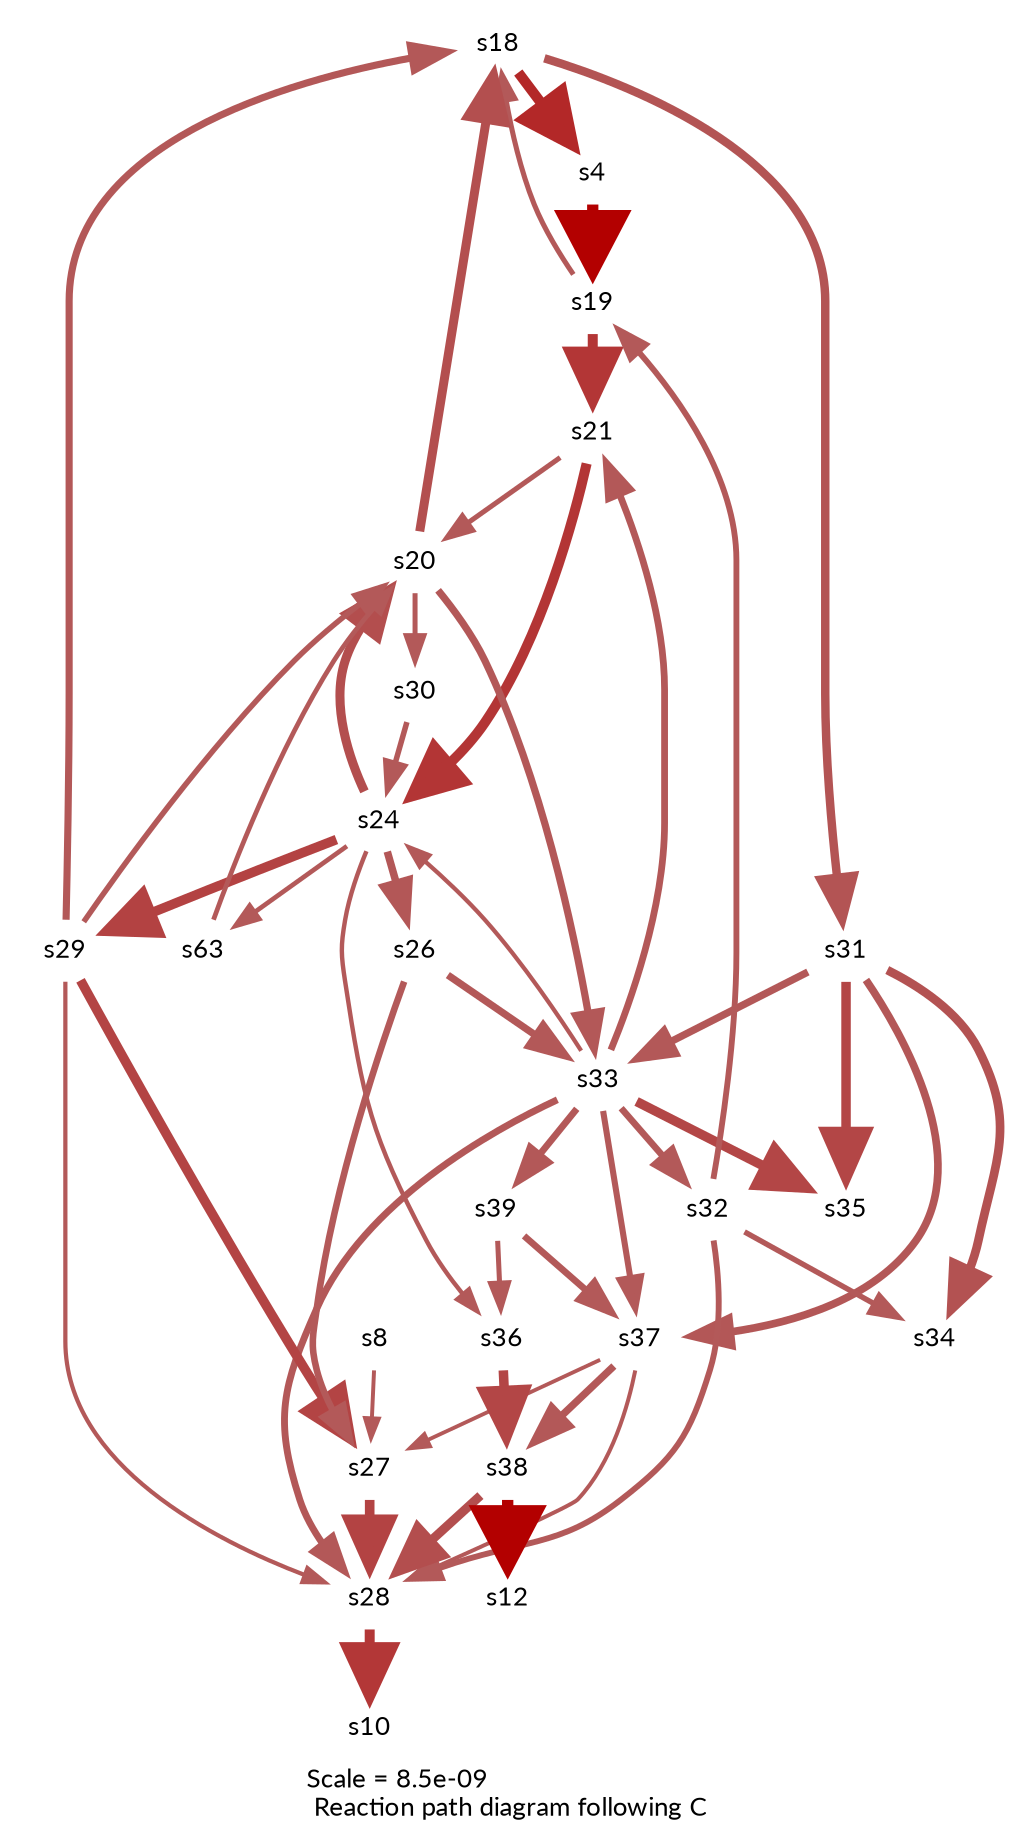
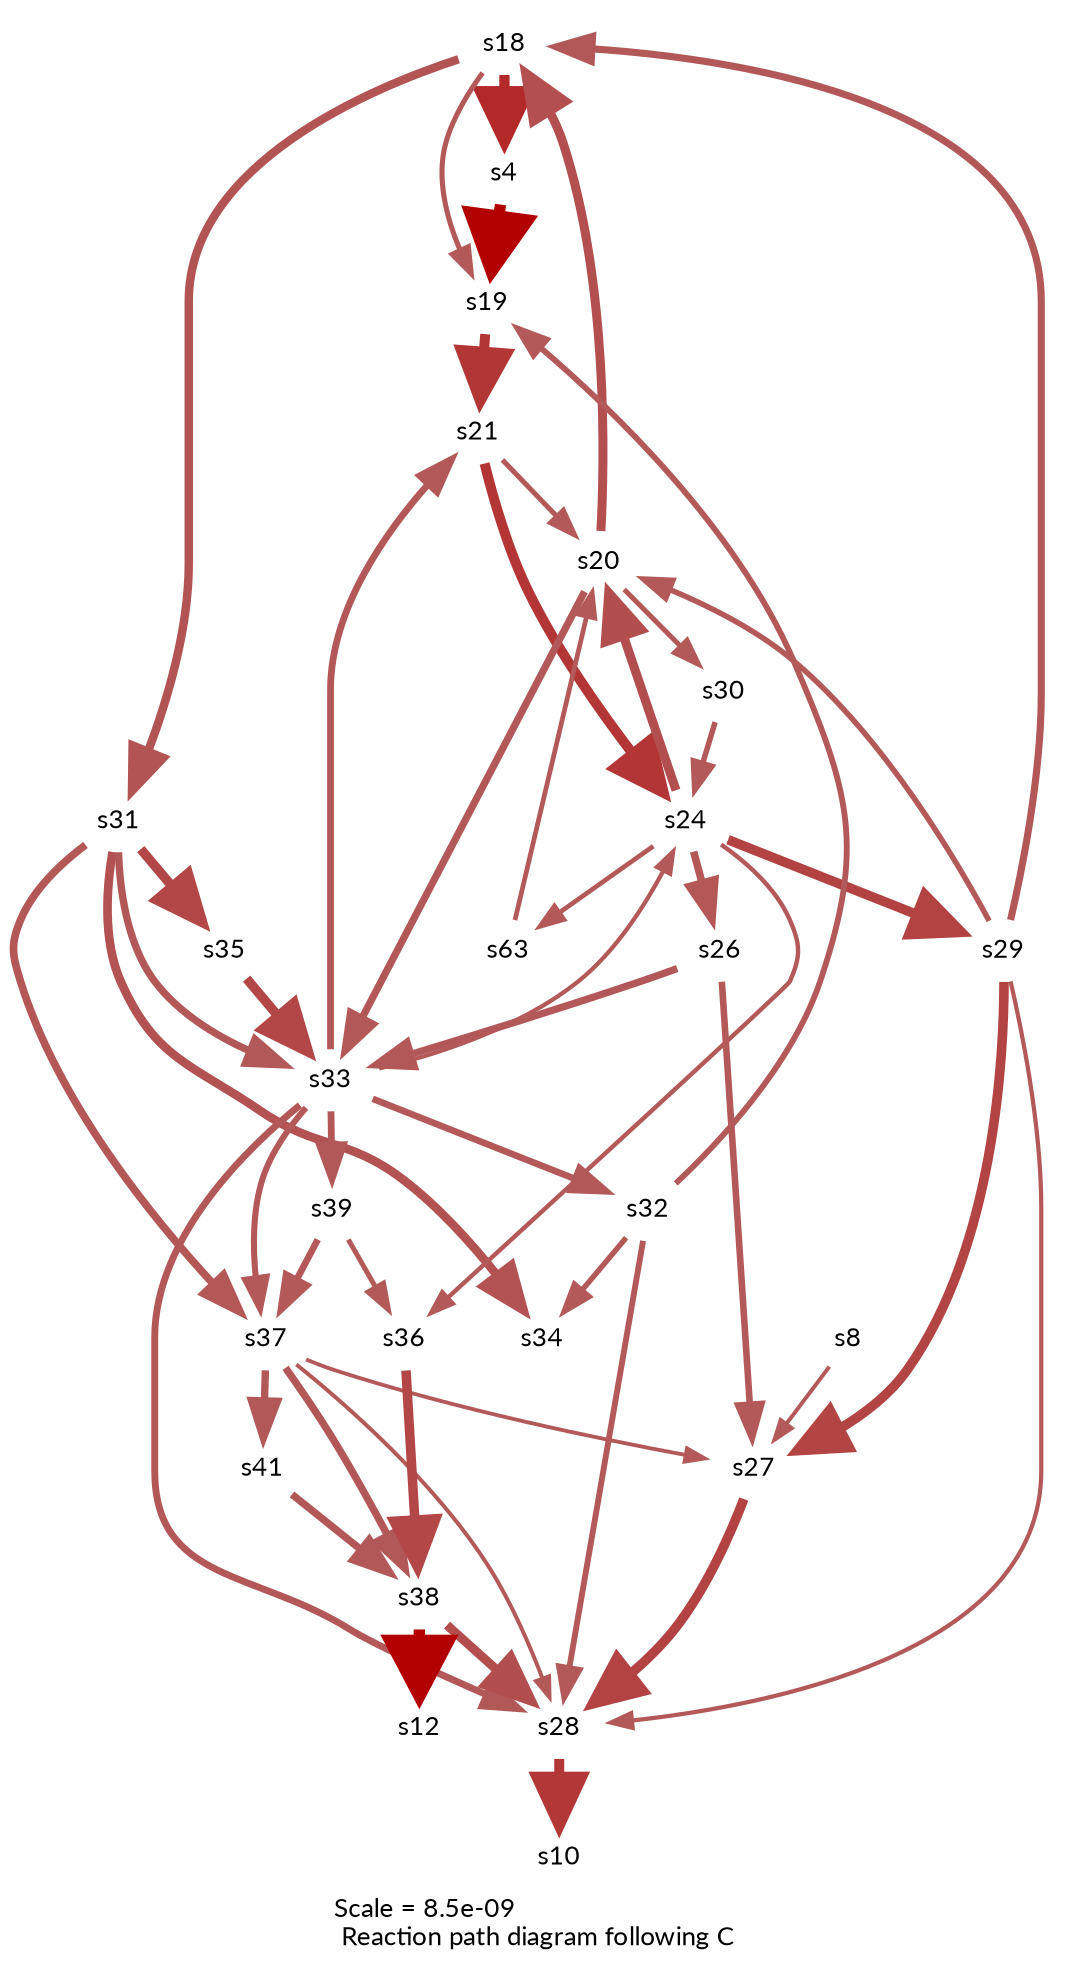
(529, 191) -> (443, 158)
(701, 1134) -> (262, 997)
none -> (262, 1469)
